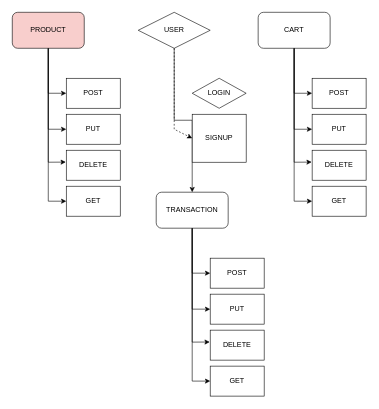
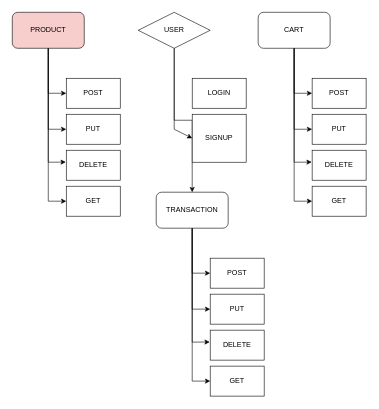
(219, 93) -> (219, 93)
(178, 131) -> (178, 131)
